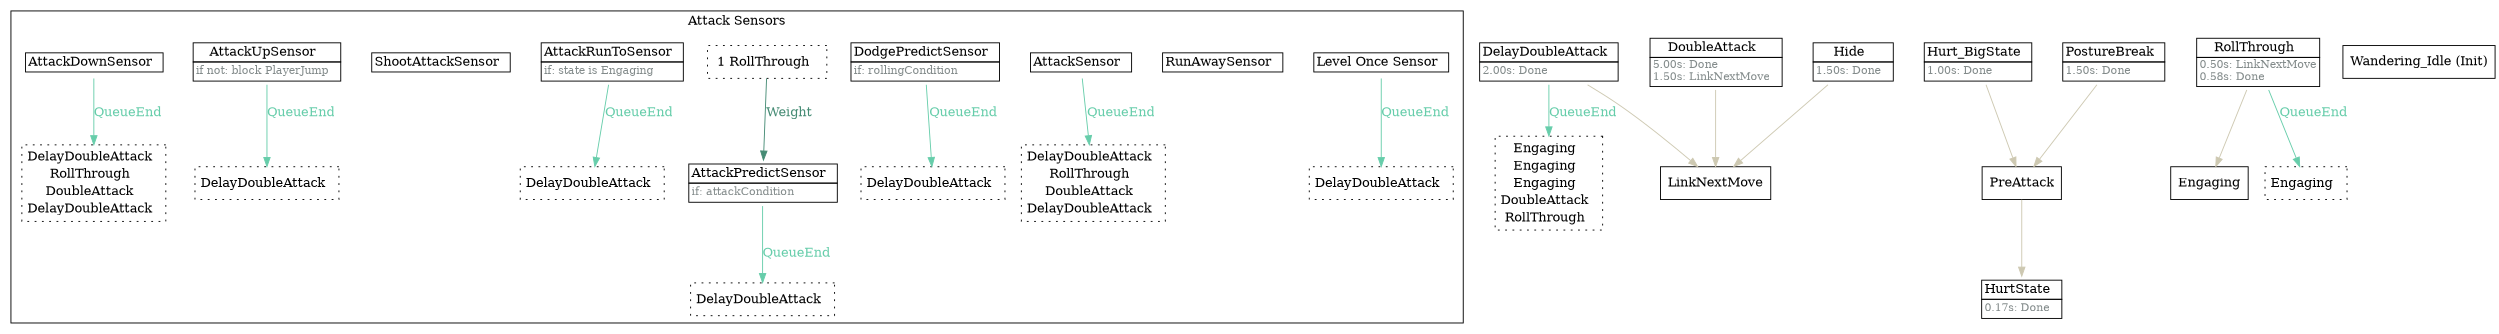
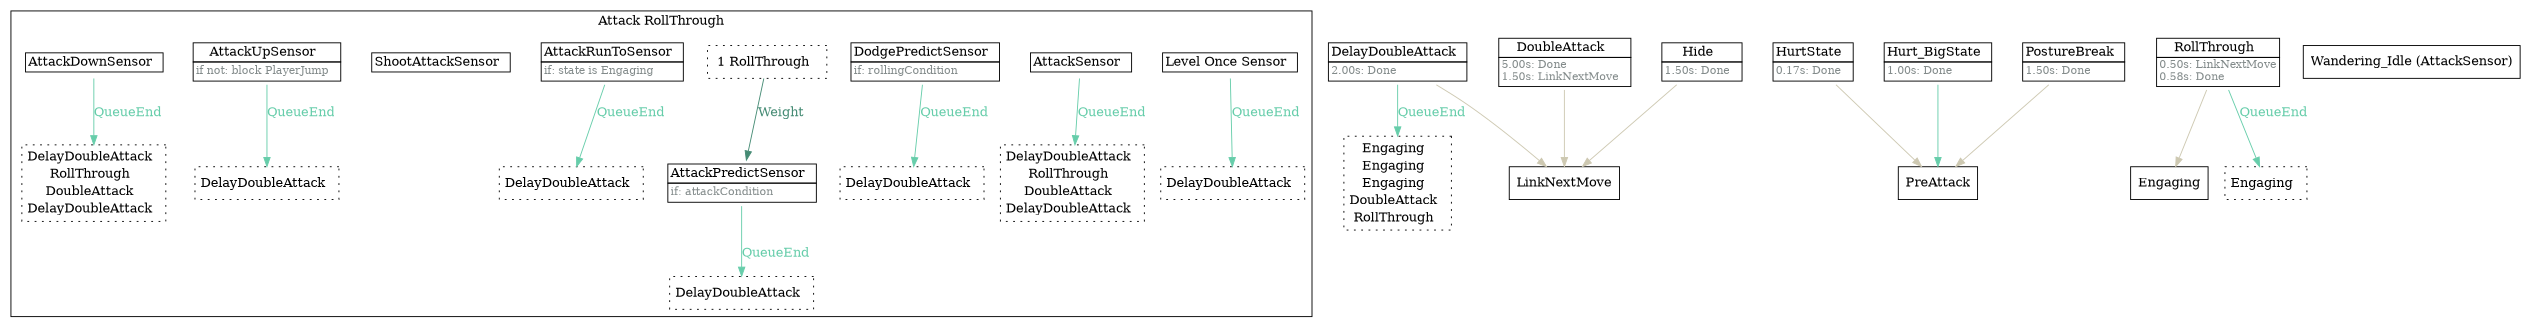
(737, 21) -> (661, 21)
(1223, 62) -> none
(2419, 62) -> (2412, 62)
(1999, 121) -> (1938, 121)
(2022, 233) -> (1875, 122)
